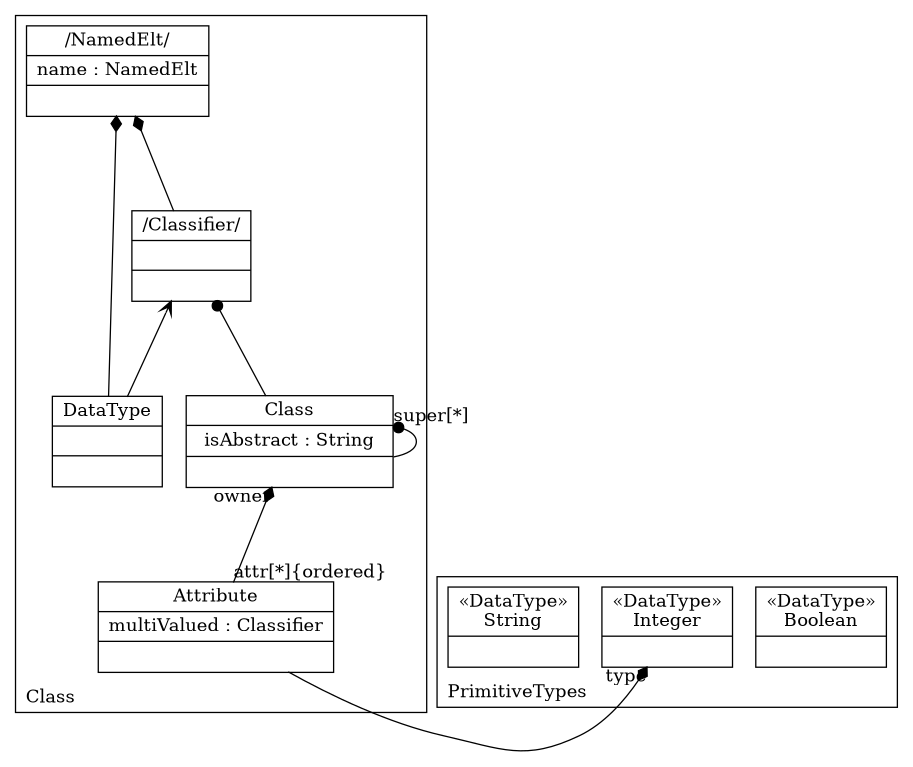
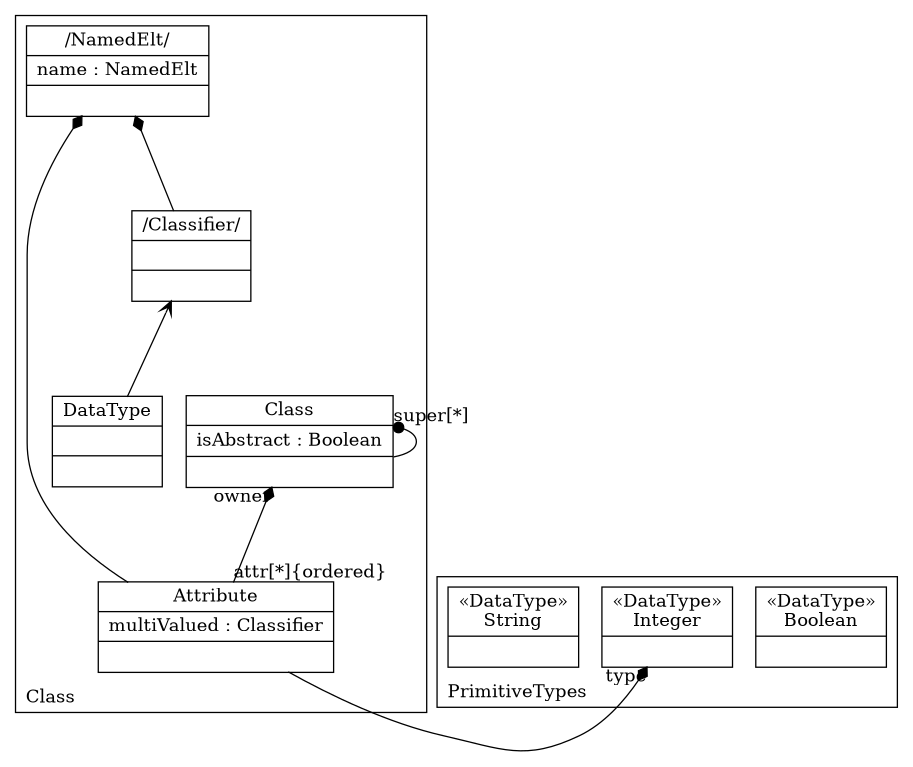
(112, 264) -> (27, 371)
(243, 353) -> none
(290, 440) -> (290, 440)
